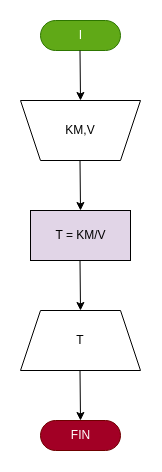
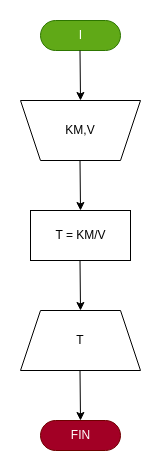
(81, 236) -> (81, 236)
